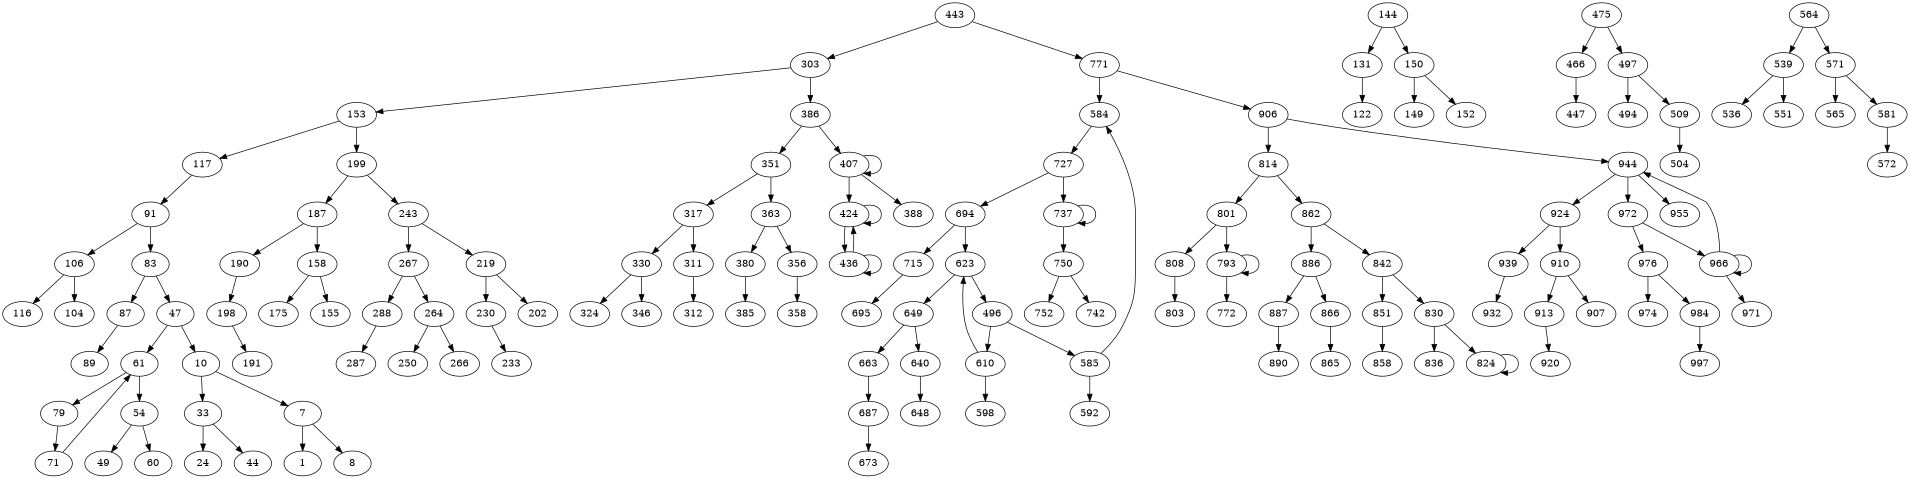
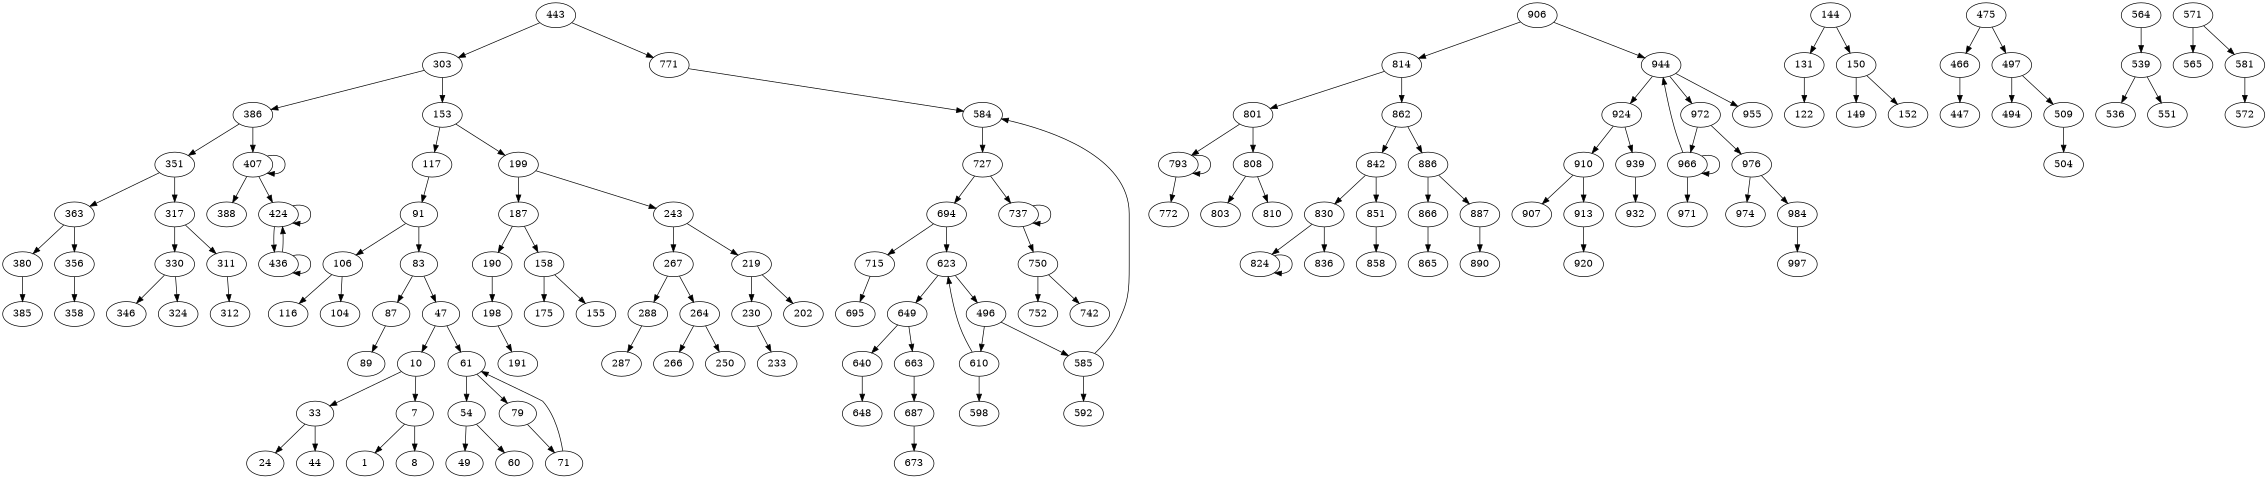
(1821, 37) -> none
(1180, 89) -> none
none -> (1272, 214)
